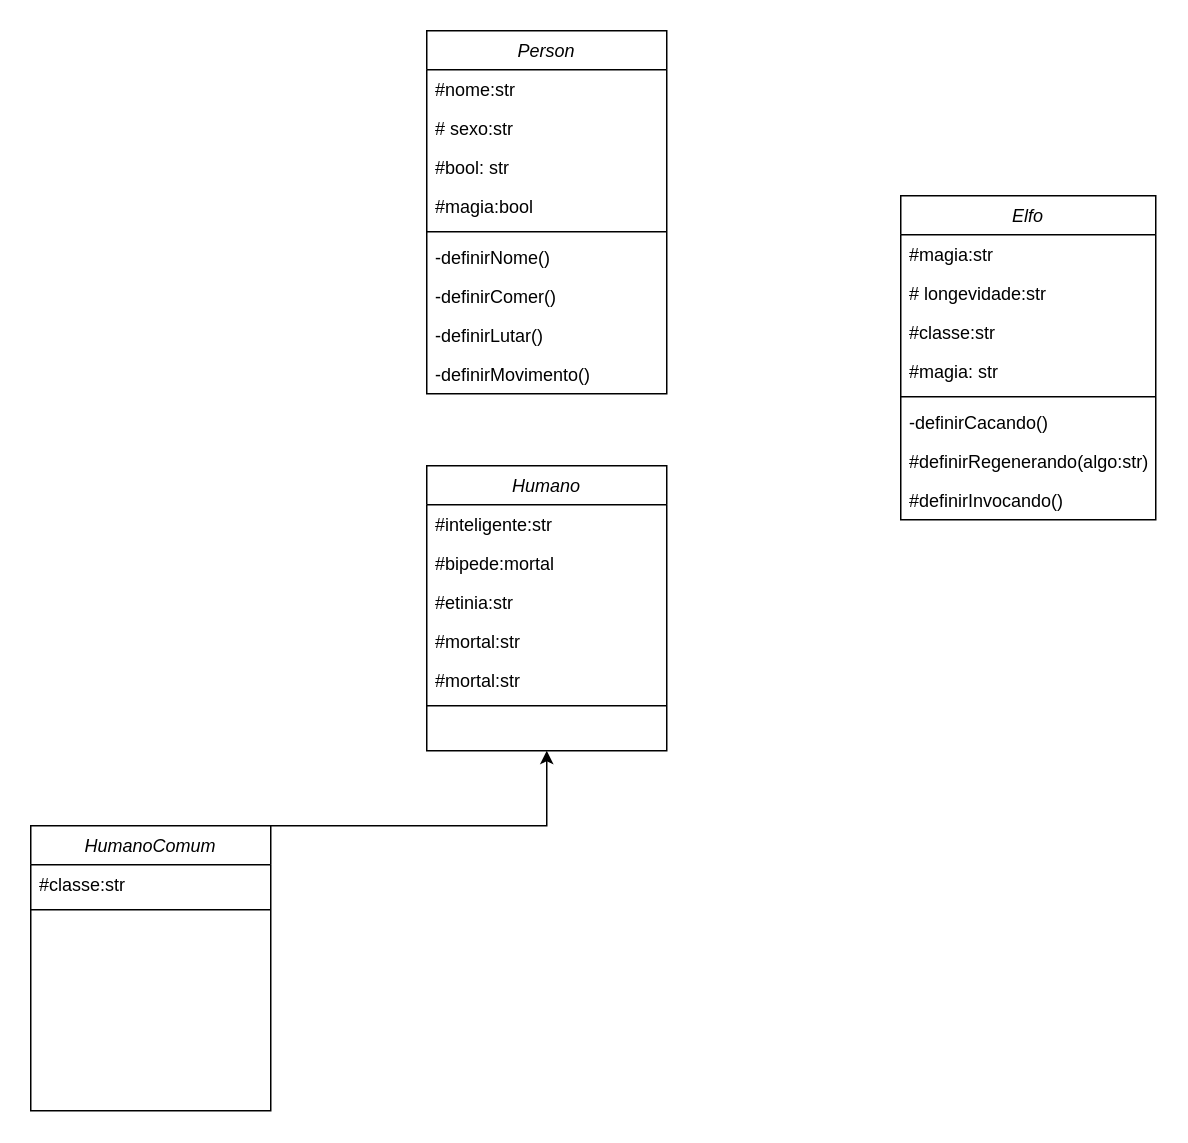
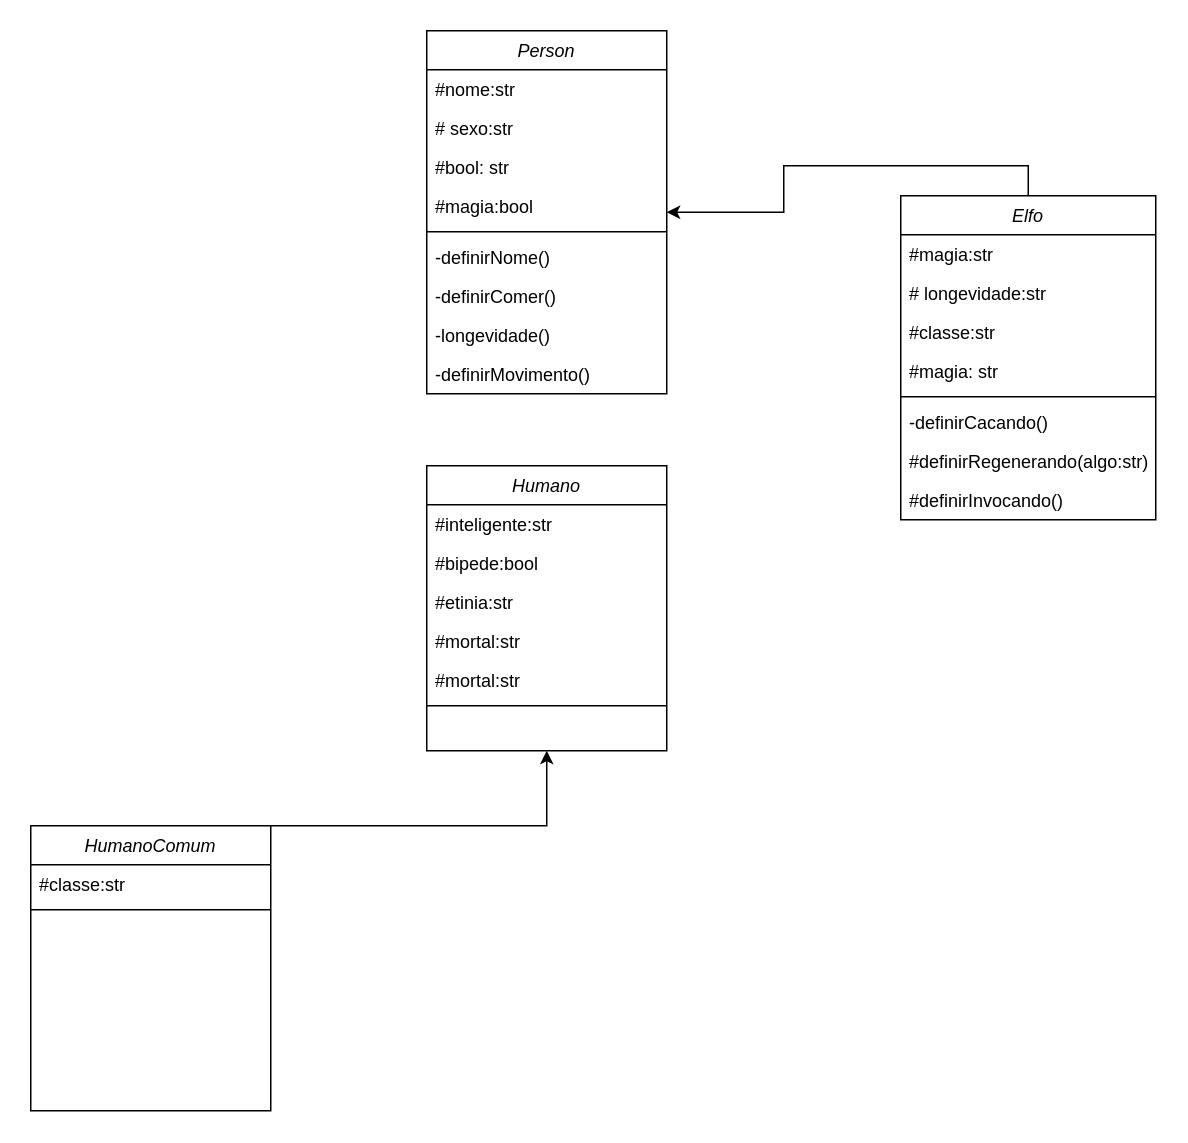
none -> (845, 166)
(506, 336) -> (501, 336)
(499, 564) -> (488, 564)
